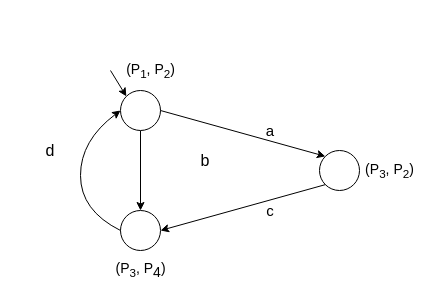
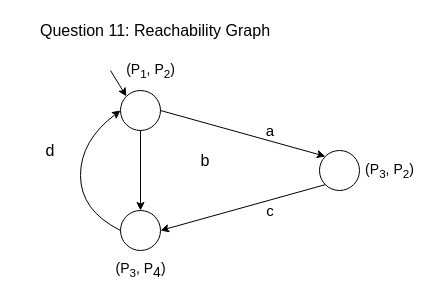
none -> (156, 31)
